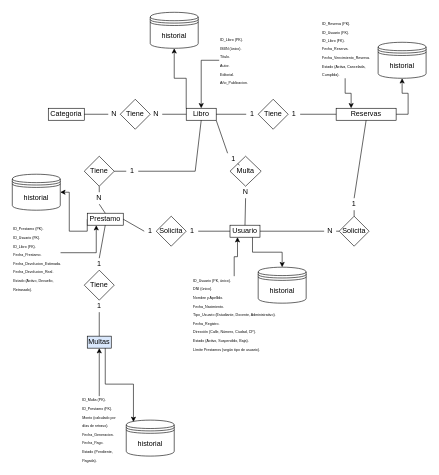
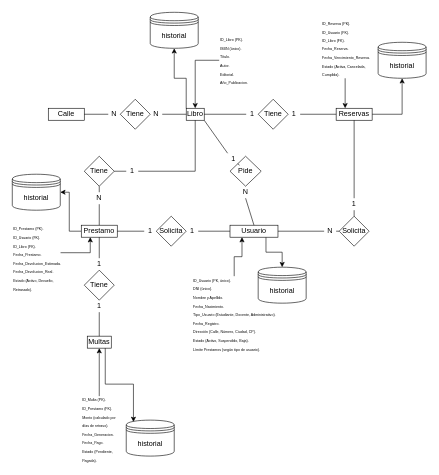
(66, 114) -> (66, 114)
(201, 114) -> (195, 114)
(366, 114) -> (354, 114)
(246, 171) -> (246, 171)
(105, 219) -> (99, 231)
(245, 231) -> (254, 231)
(99, 342) -> (99, 342)
